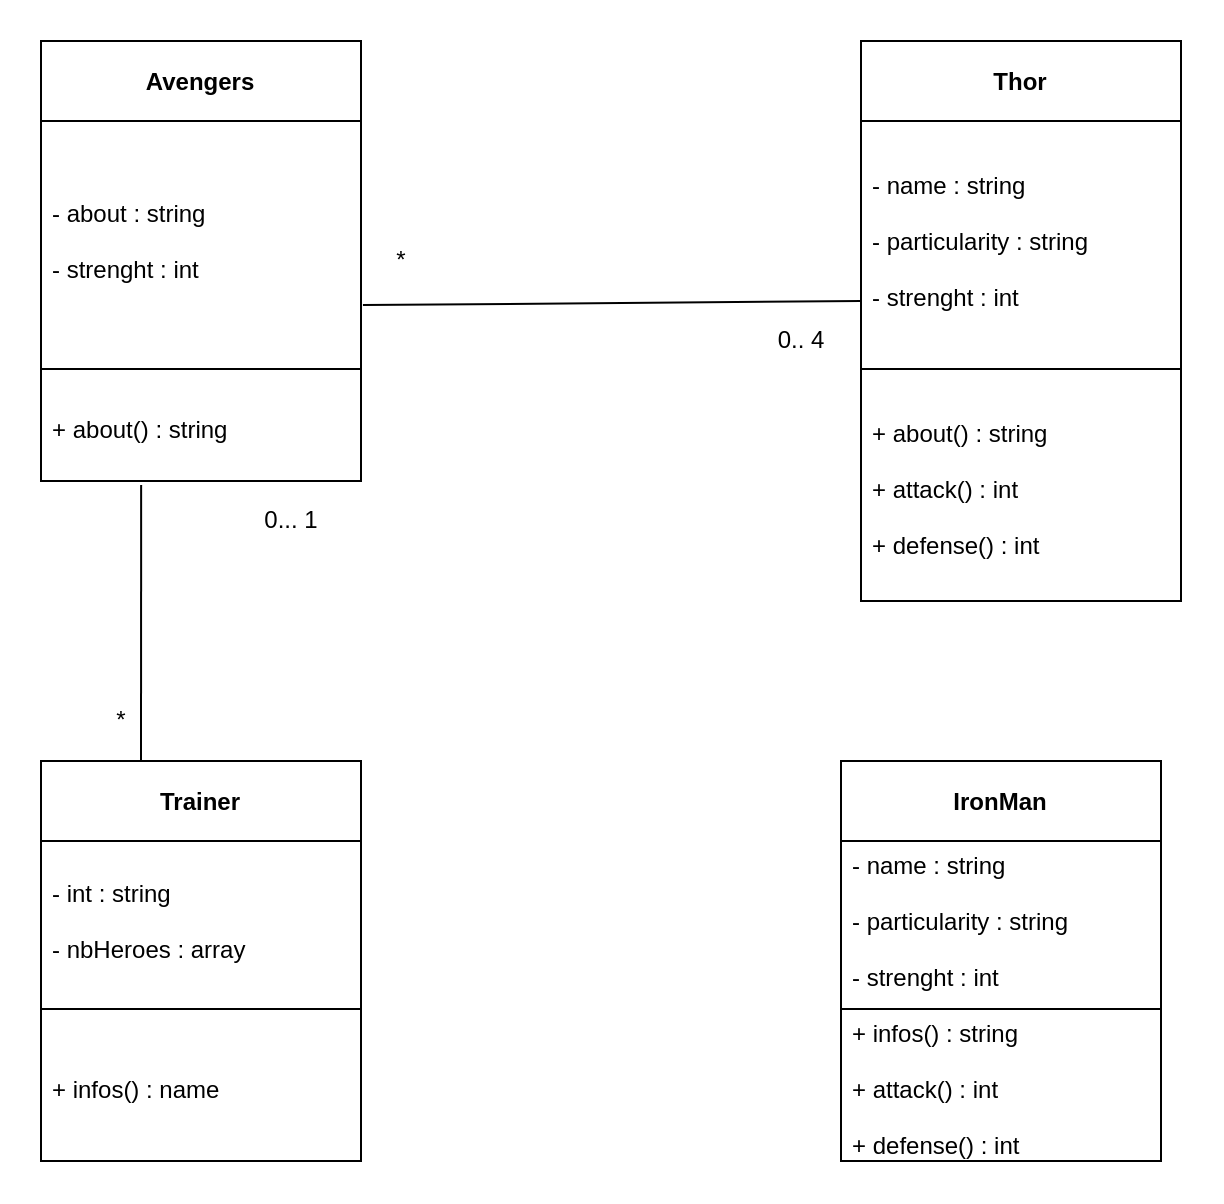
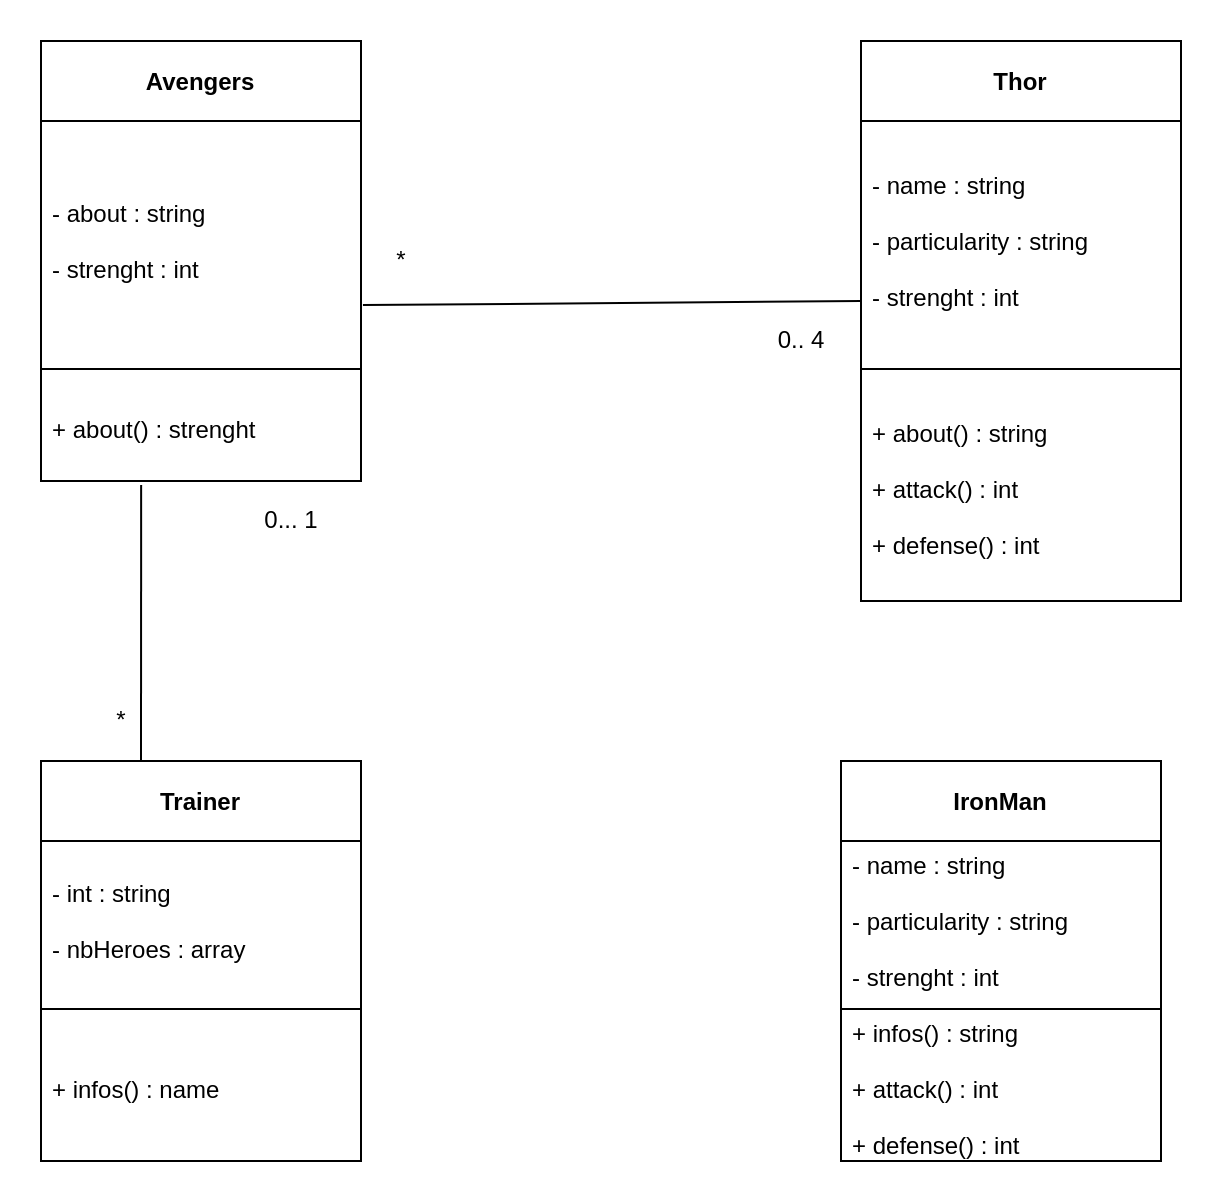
(157, 430) -> (174, 430)
